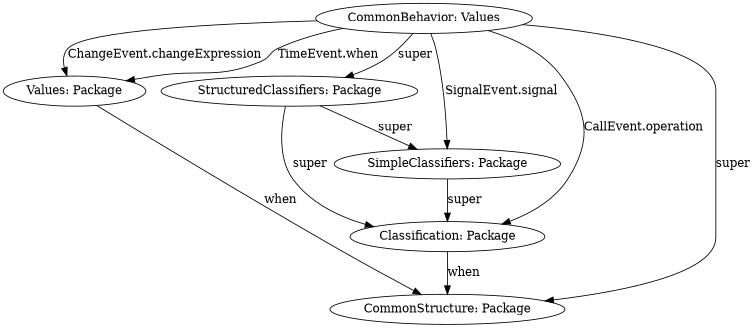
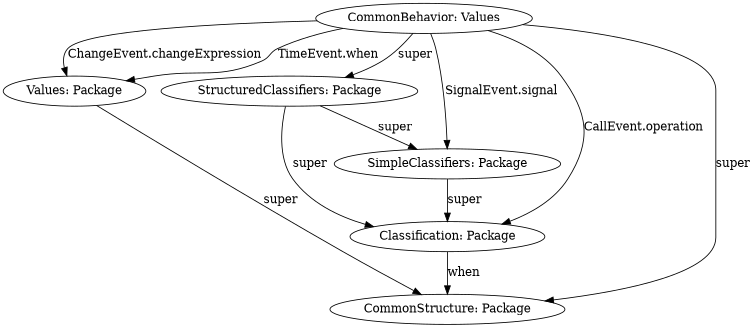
(281, 200) -> (281, 200)
